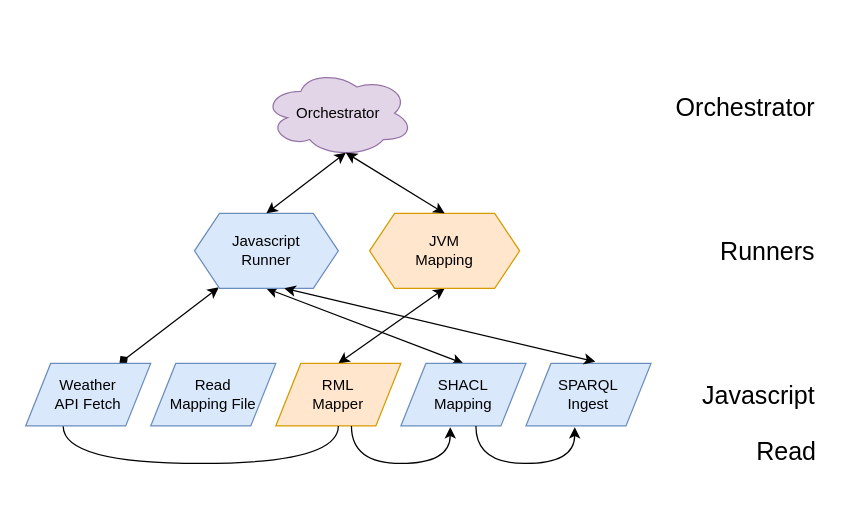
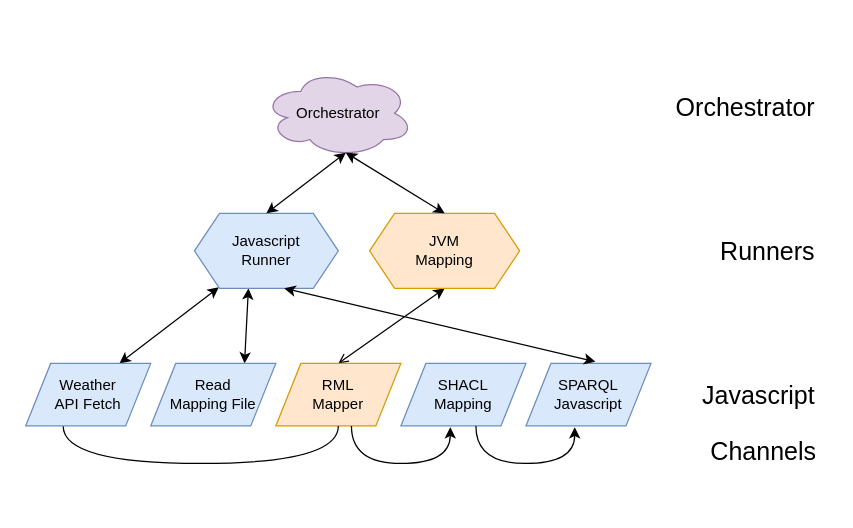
none -> (246, 325)
(365, 326) -> none
(128, 357) -> (126, 358)
(346, 357) -> (345, 359)
(588, 394) -> (588, 394)
(806, 451) -> (791, 451)
